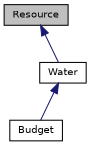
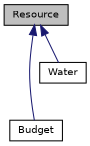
(47, 106) -> (30, 78)
